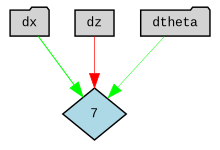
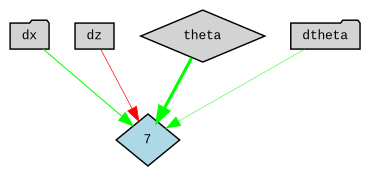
none -> (203, 36)
